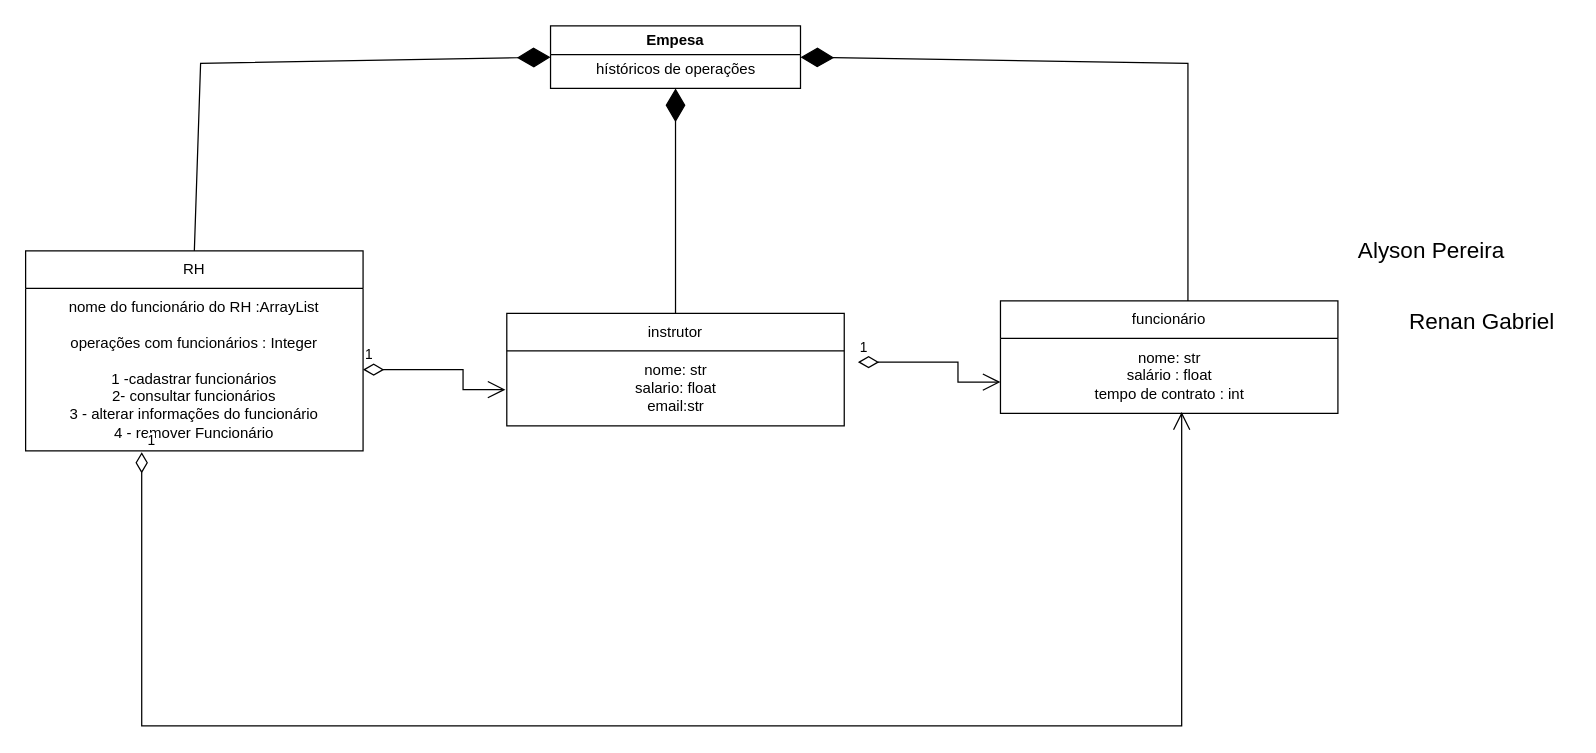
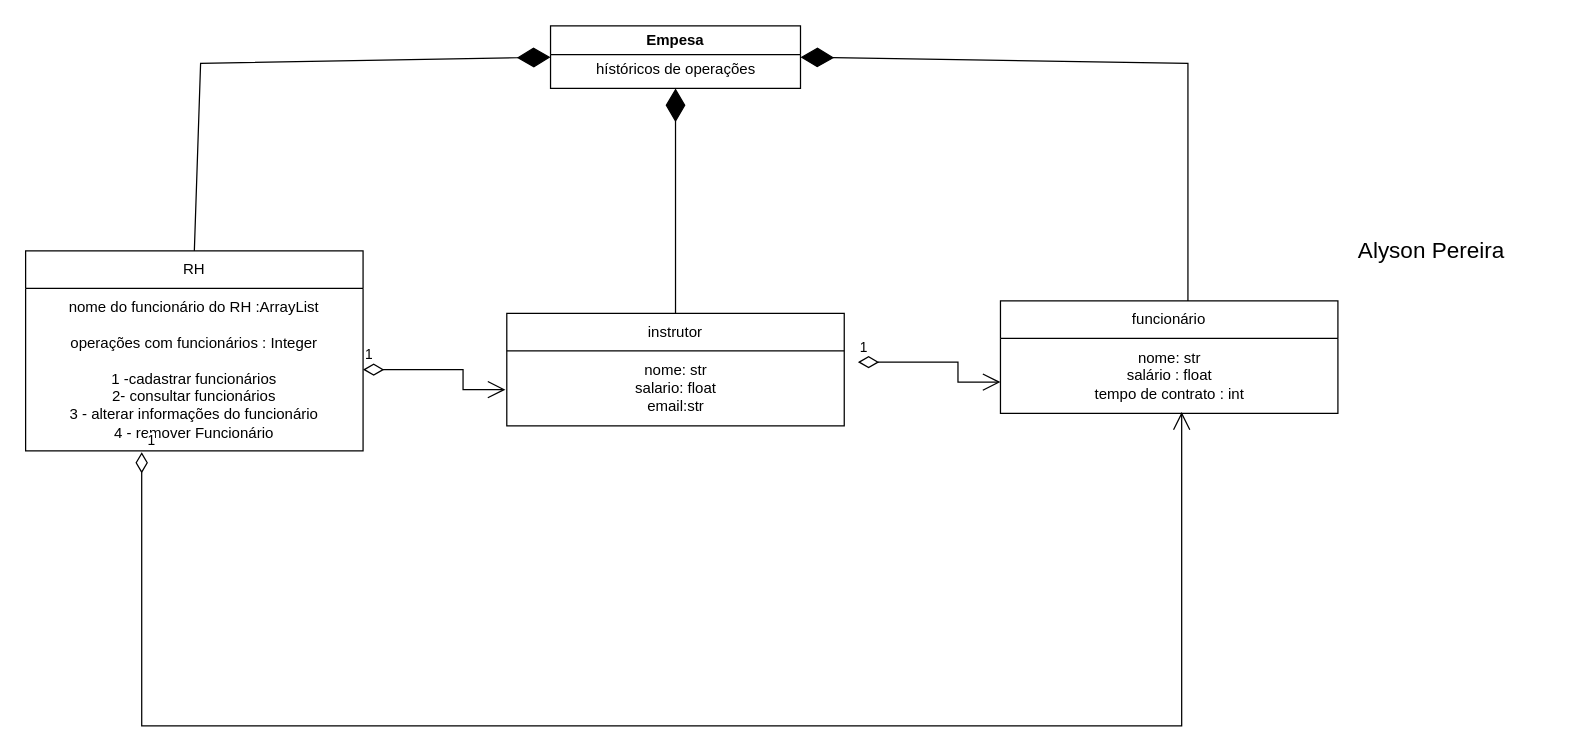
(1482, 322) -> none
